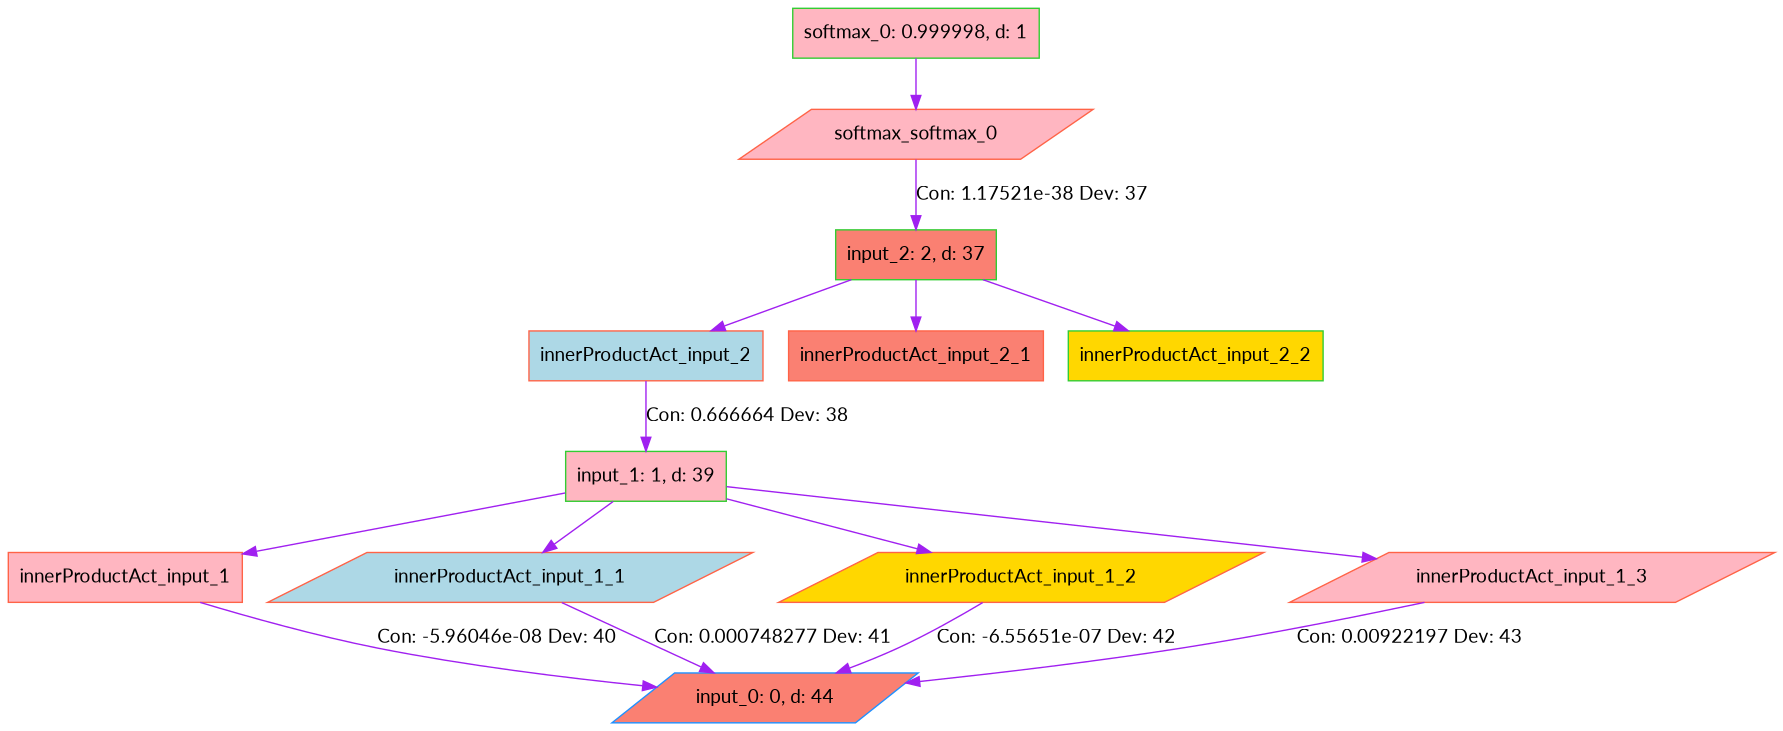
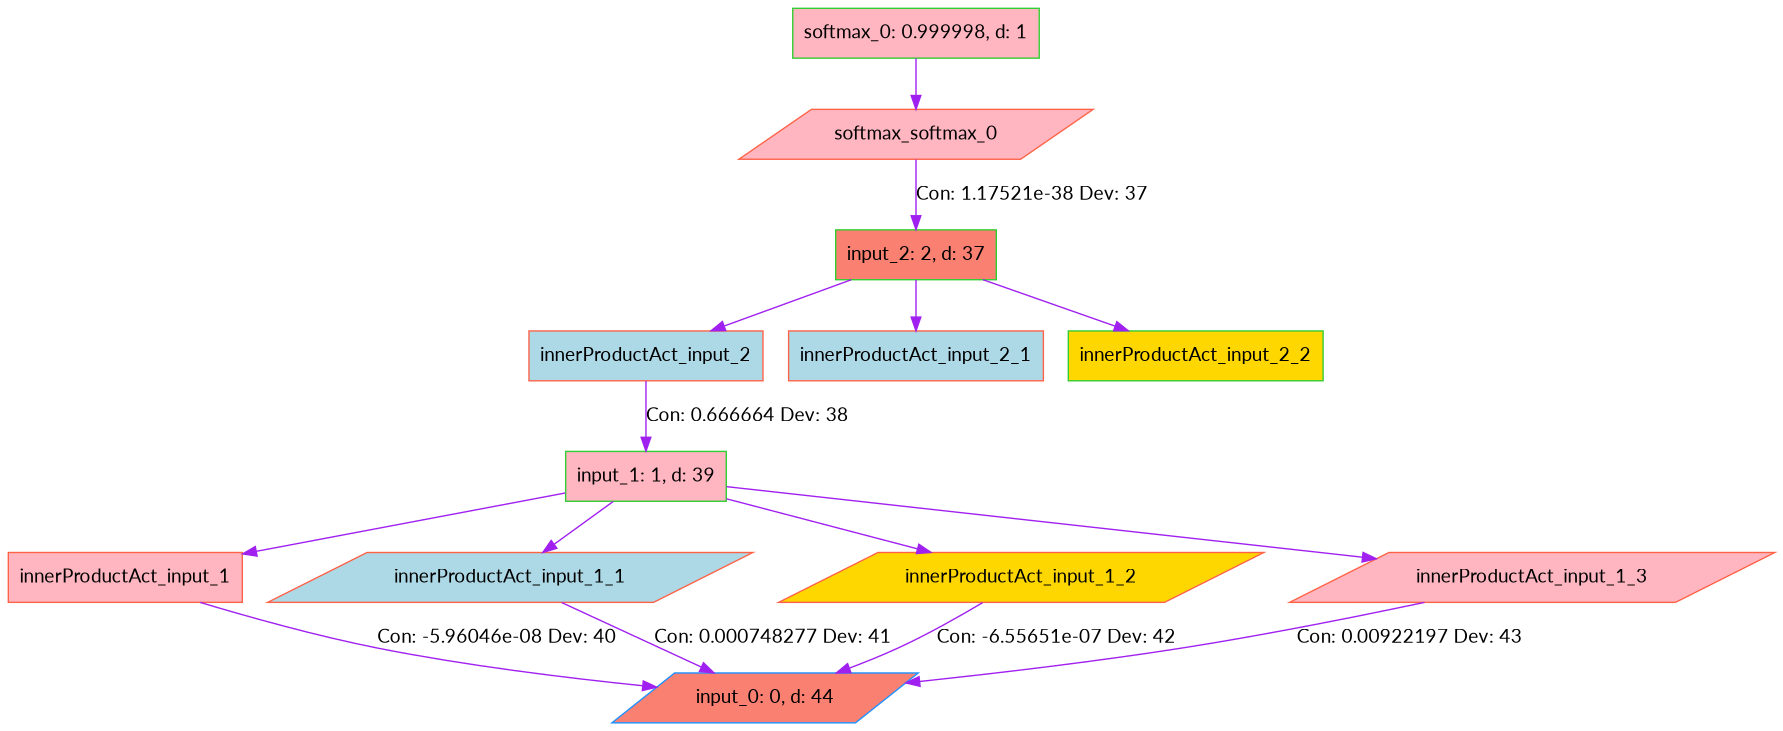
(916, 356) -> (916, 356)
